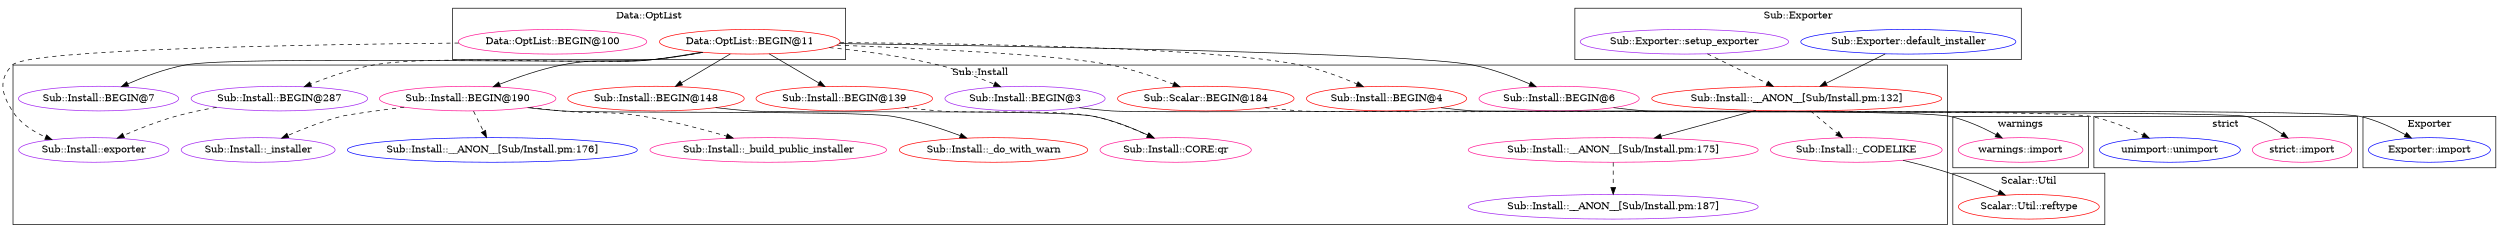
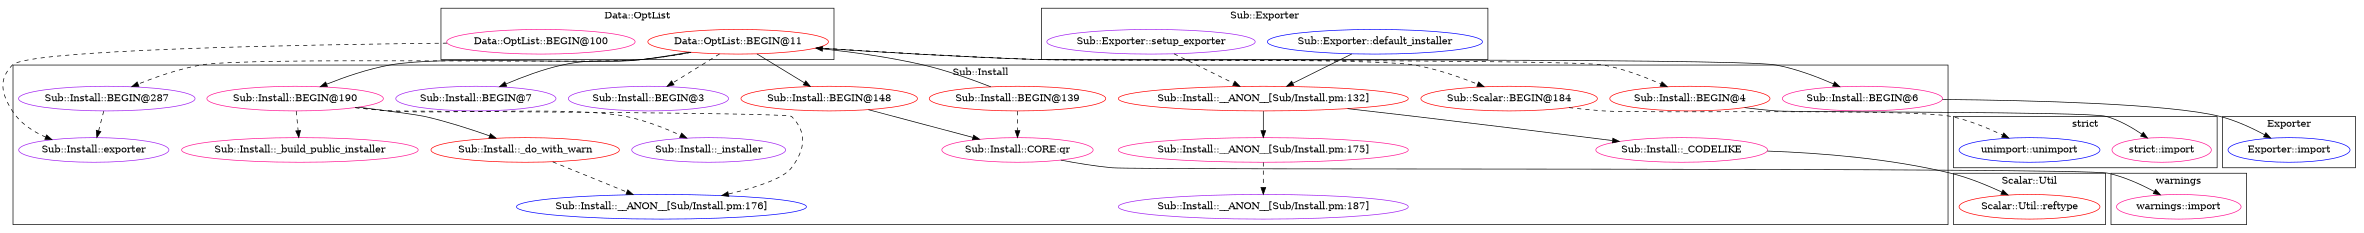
(795, 69) -> (904, 61)
(1540, 111) -> (1609, 169)
(1824, 122) -> (1480, 124)
none -> (590, 177)
